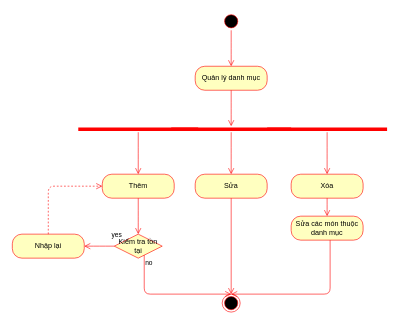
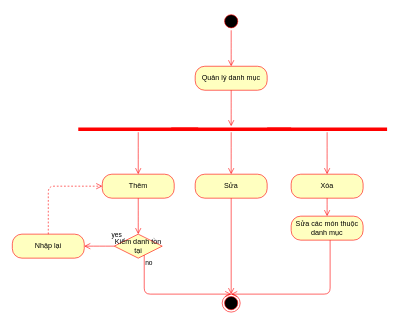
(138, 246) -> (138, 246)
